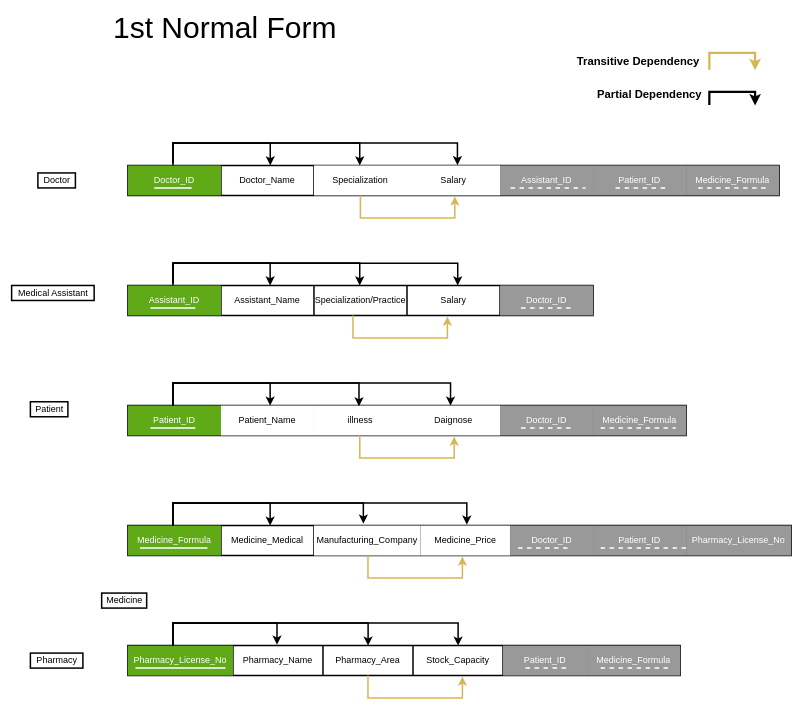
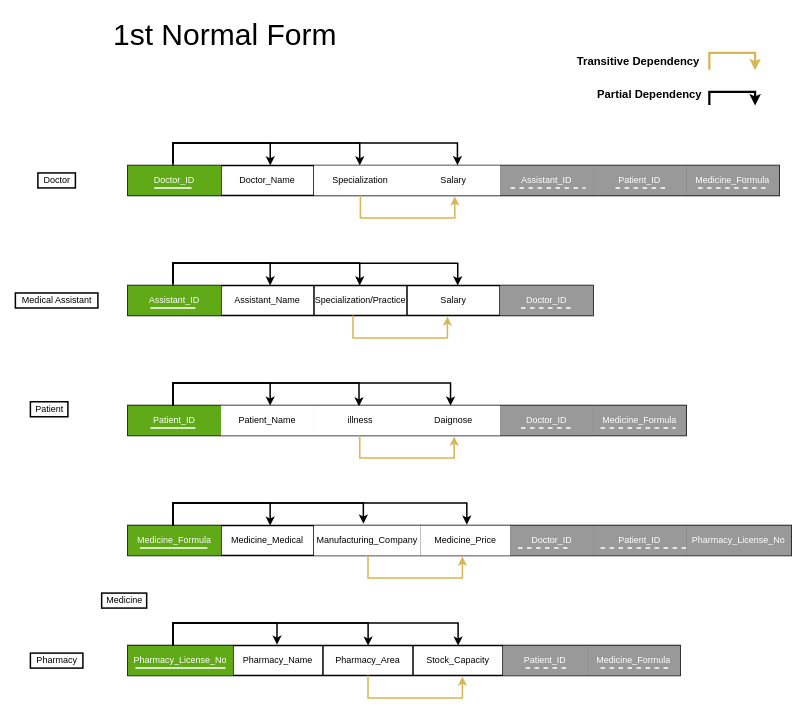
(225, 27) -> (225, 34)
(53, 293) -> (57, 300)
